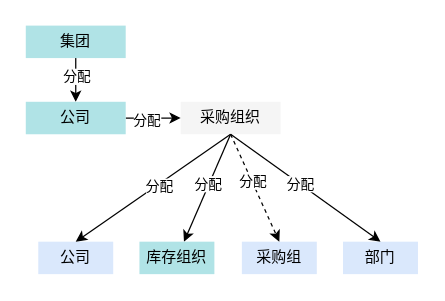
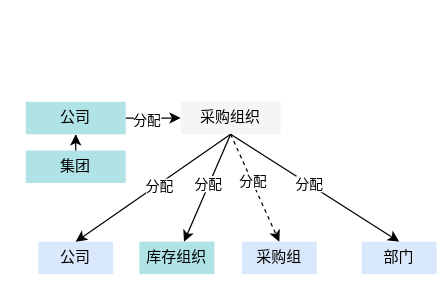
(76, 42) -> (76, 167)
(381, 258) -> (399, 258)
